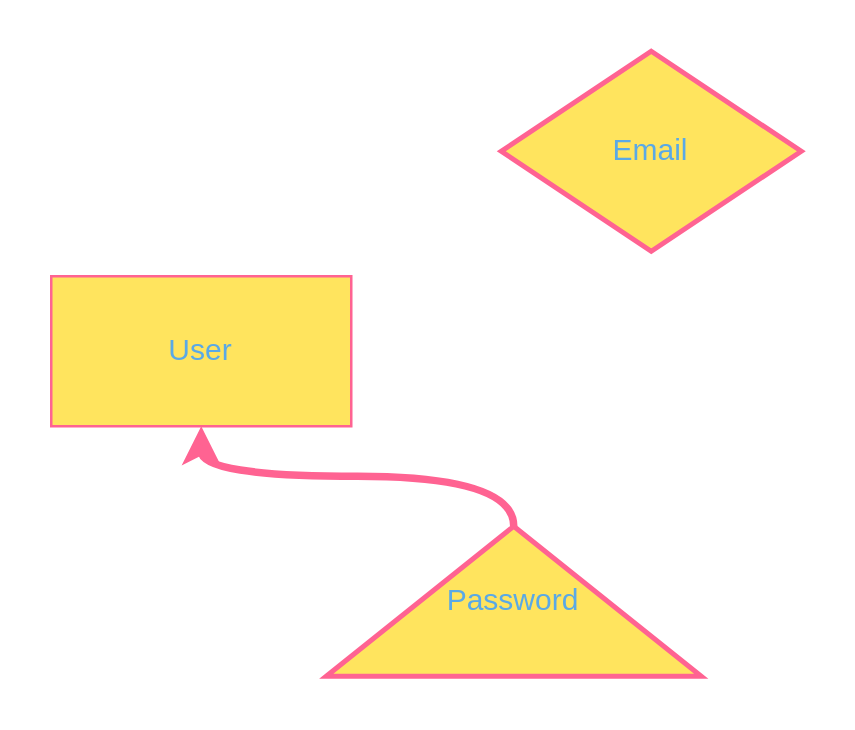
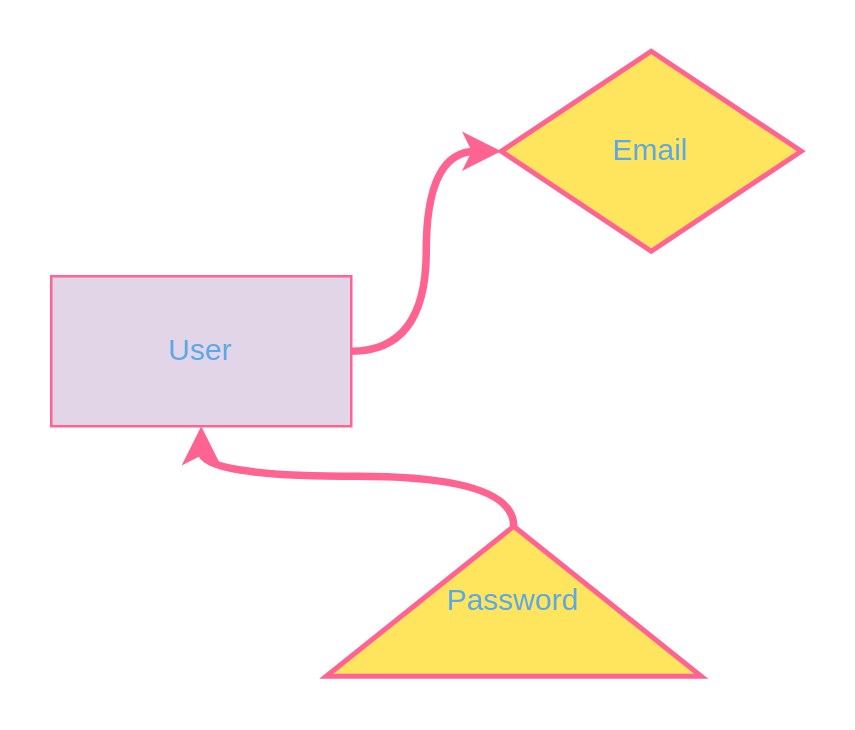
none -> (426, 262)
(201, 351) -> (201, 351)
